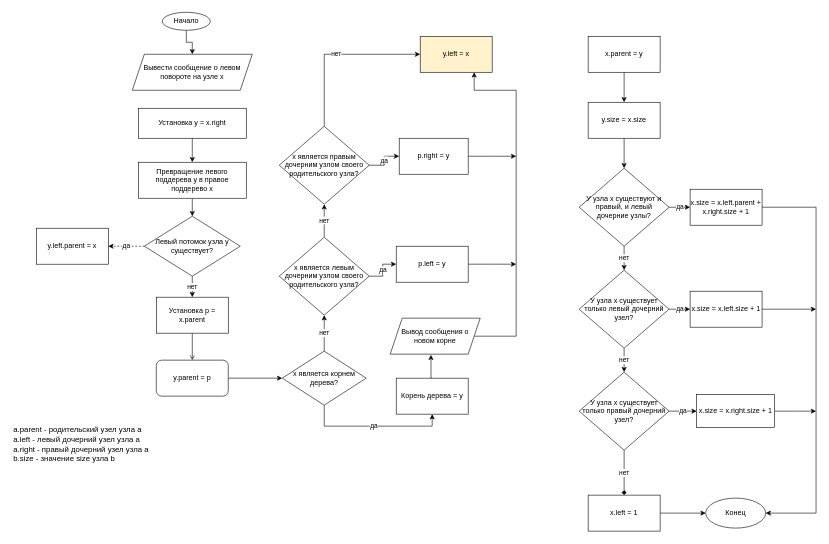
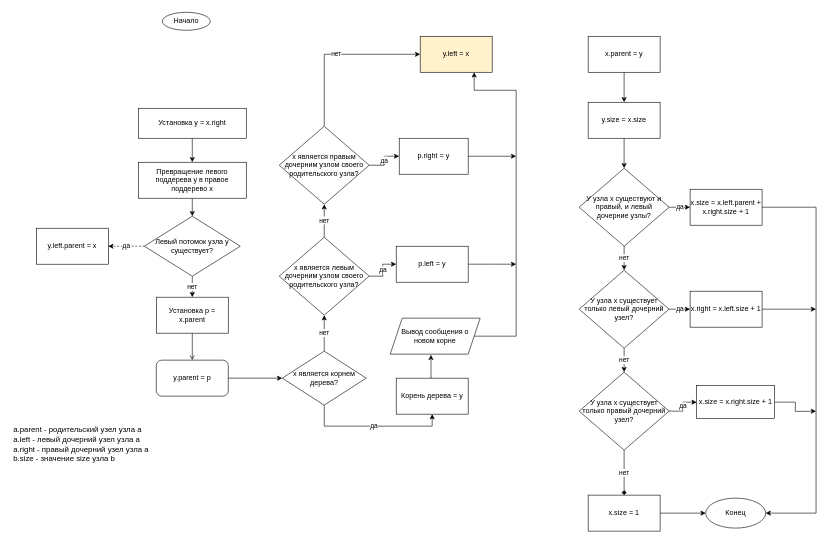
(191, 42) -> none
(192, 72) -> none
(726, 309) -> (726, 309)
(736, 411) -> (736, 402)
(624, 513) -> (624, 513)
